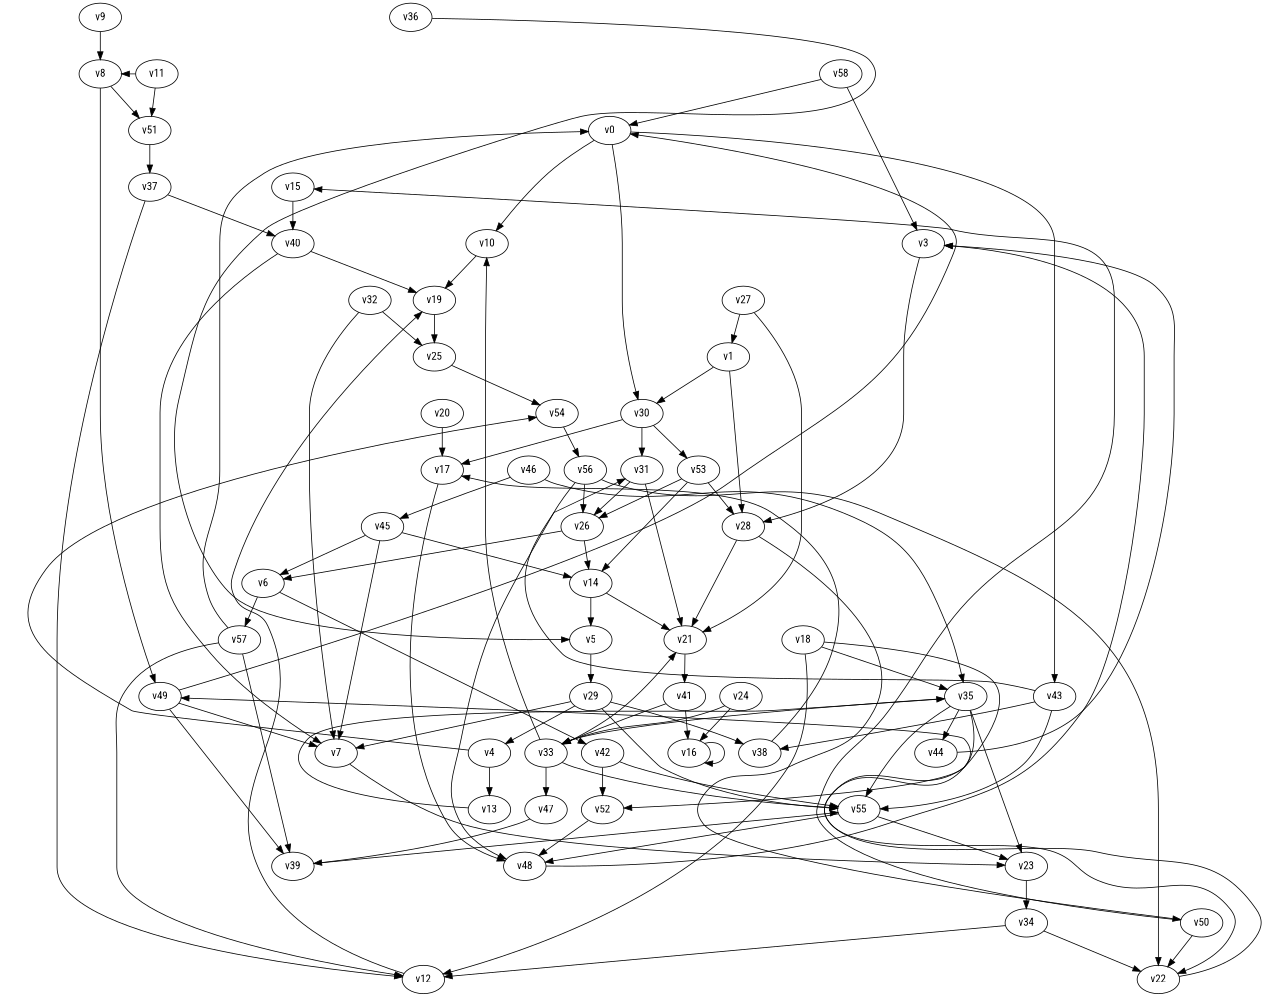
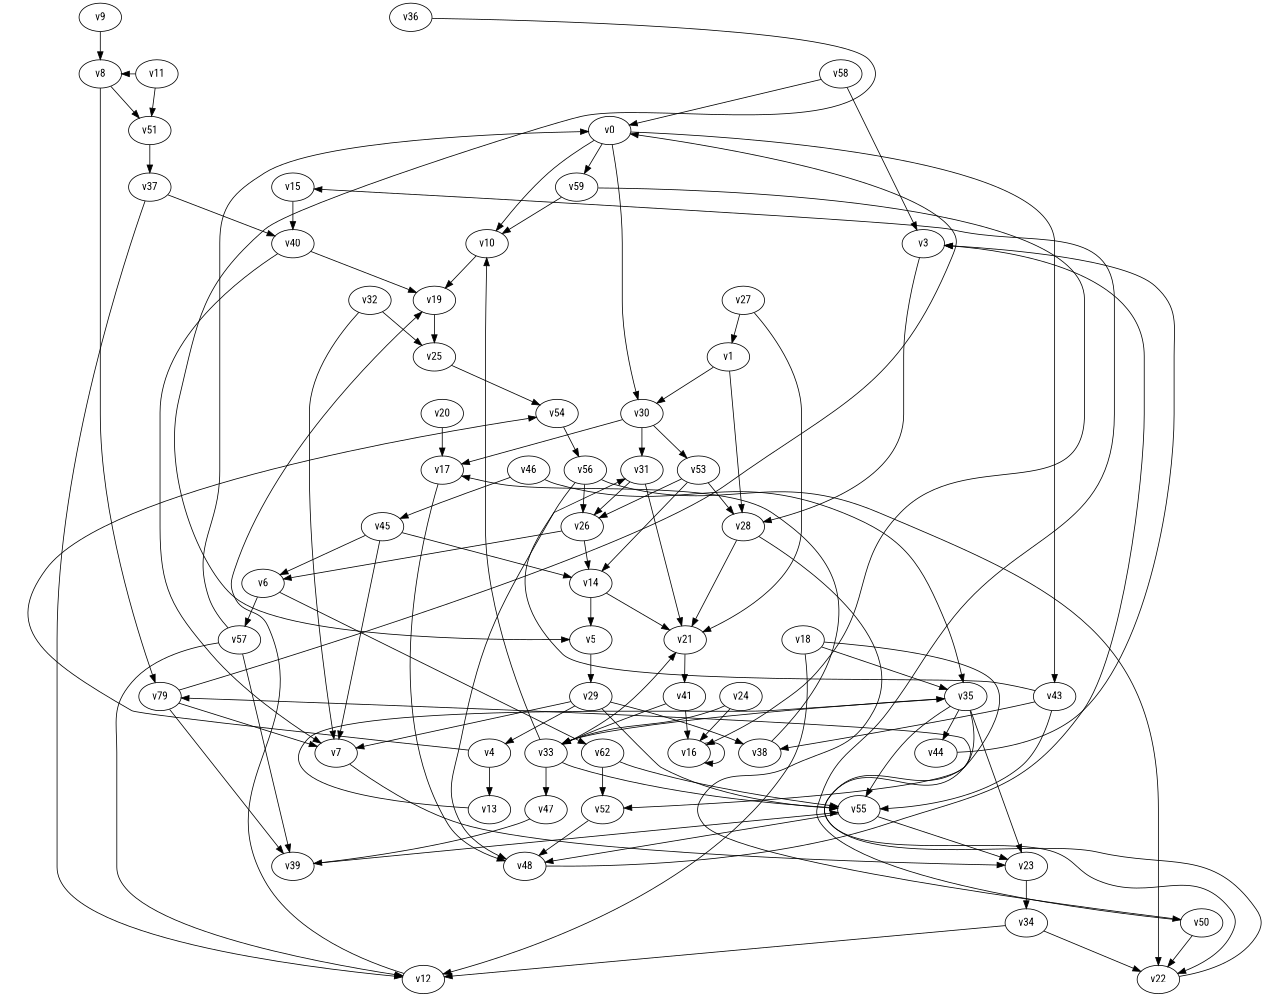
none -> (577, 187)
(160, 696) -> (160, 696)
(603, 753) -> (603, 753)
